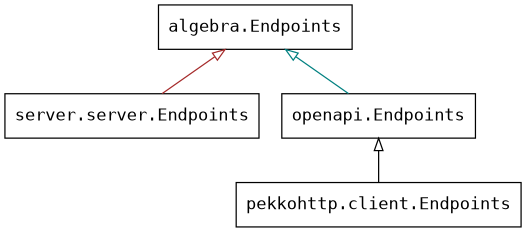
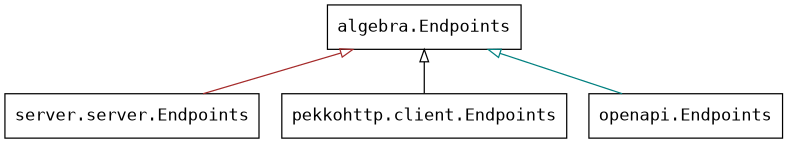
(379, 166) -> (424, 78)
